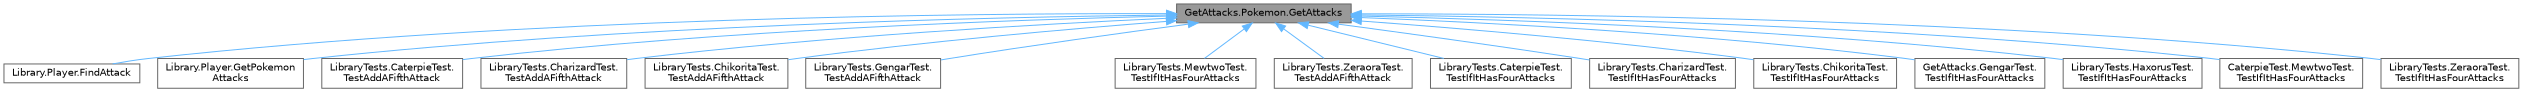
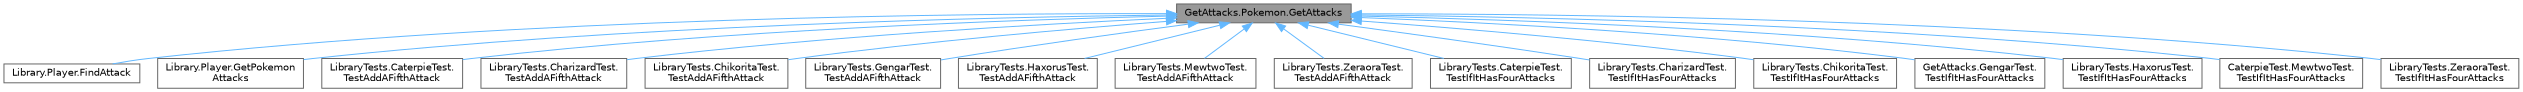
none -> (1028, 73)
(1186, 73) -> (1186, 73)
